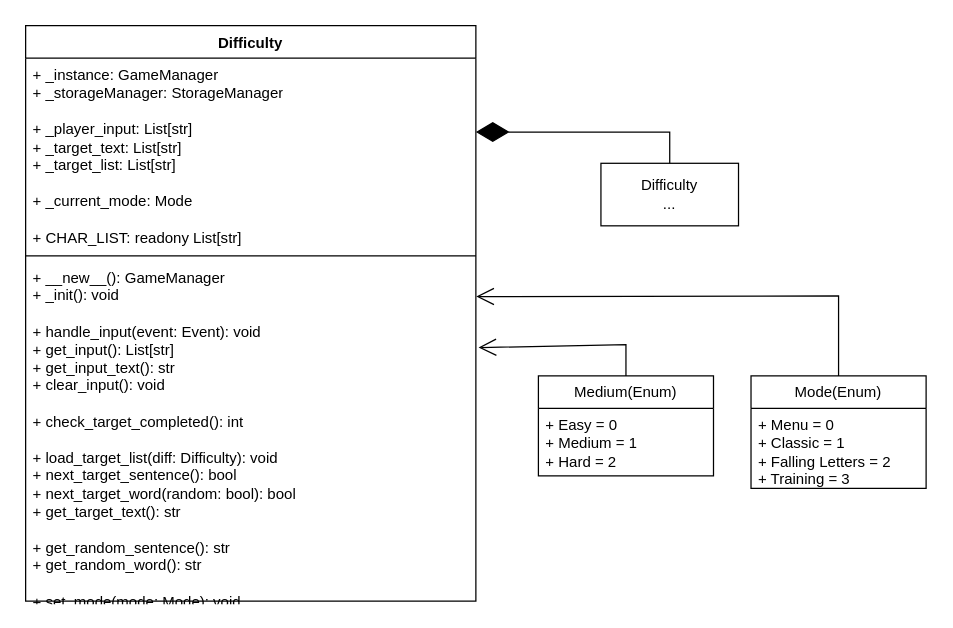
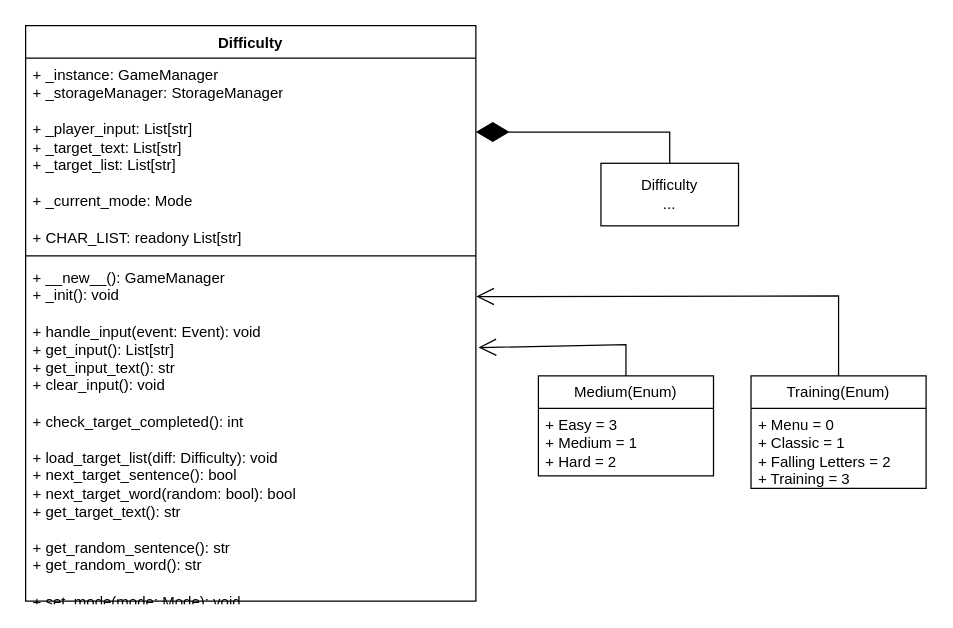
(838, 392) -> (838, 392)
(588, 444) -> (588, 444)
